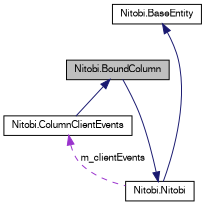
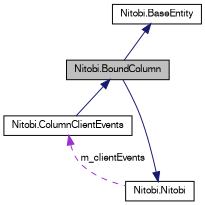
(181, 107) -> (135, 46)
